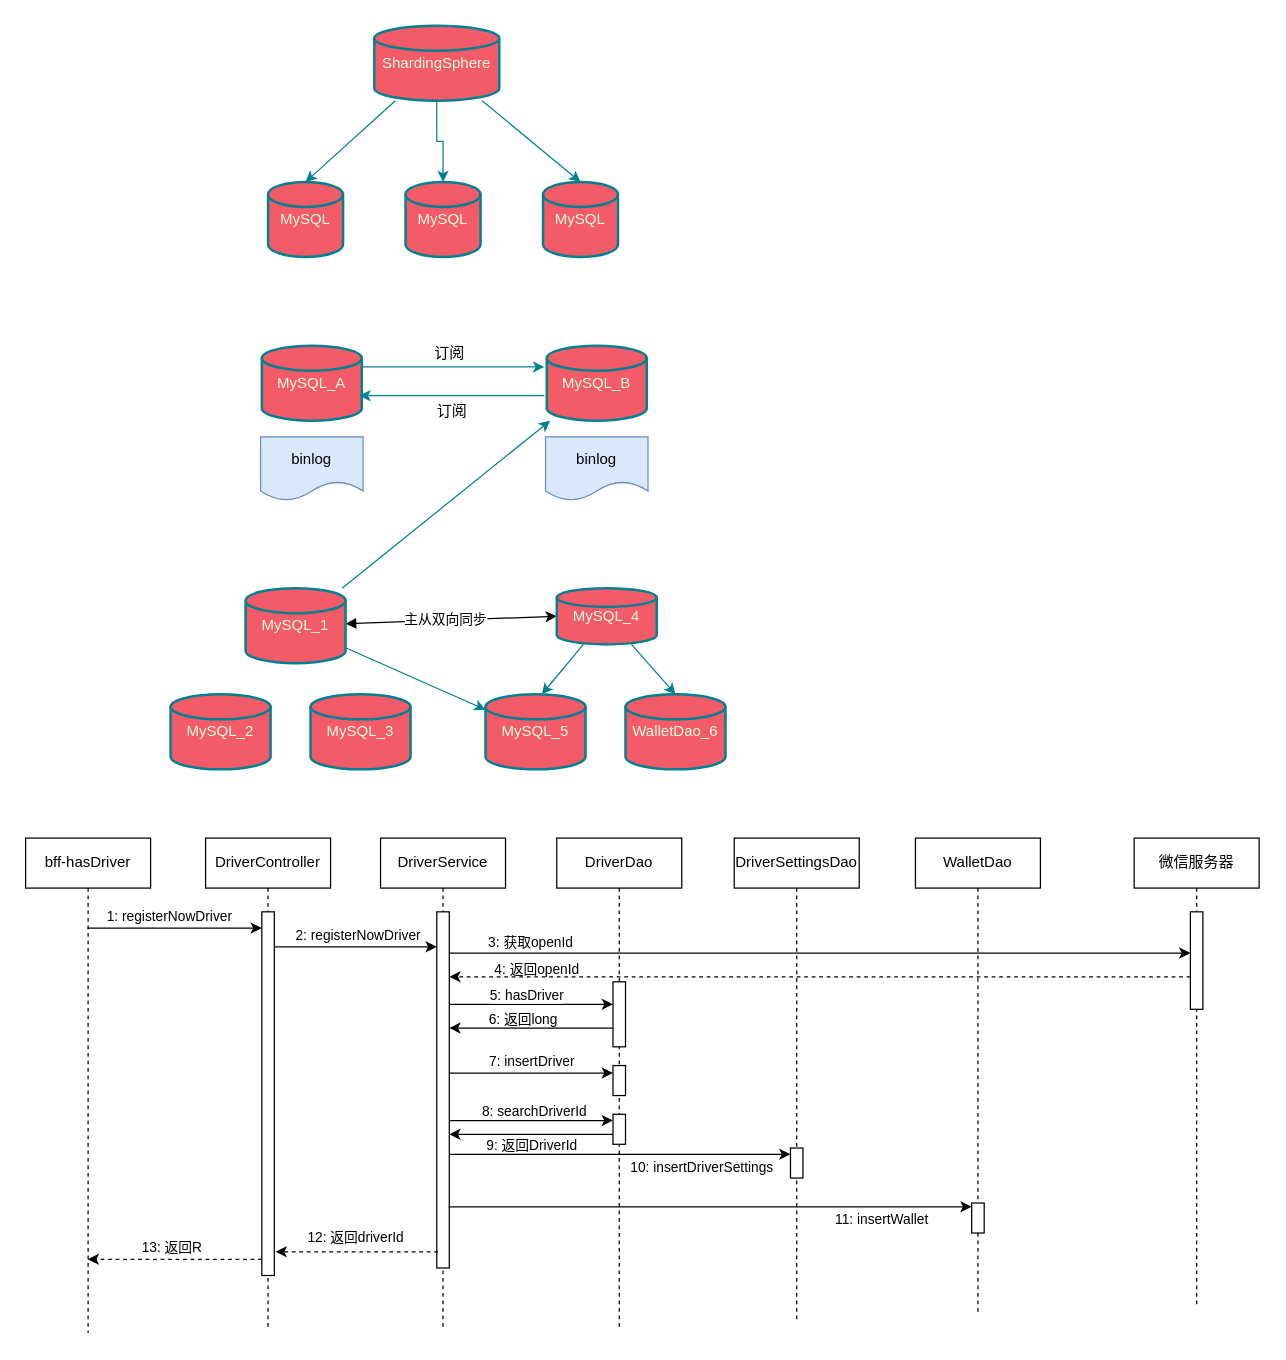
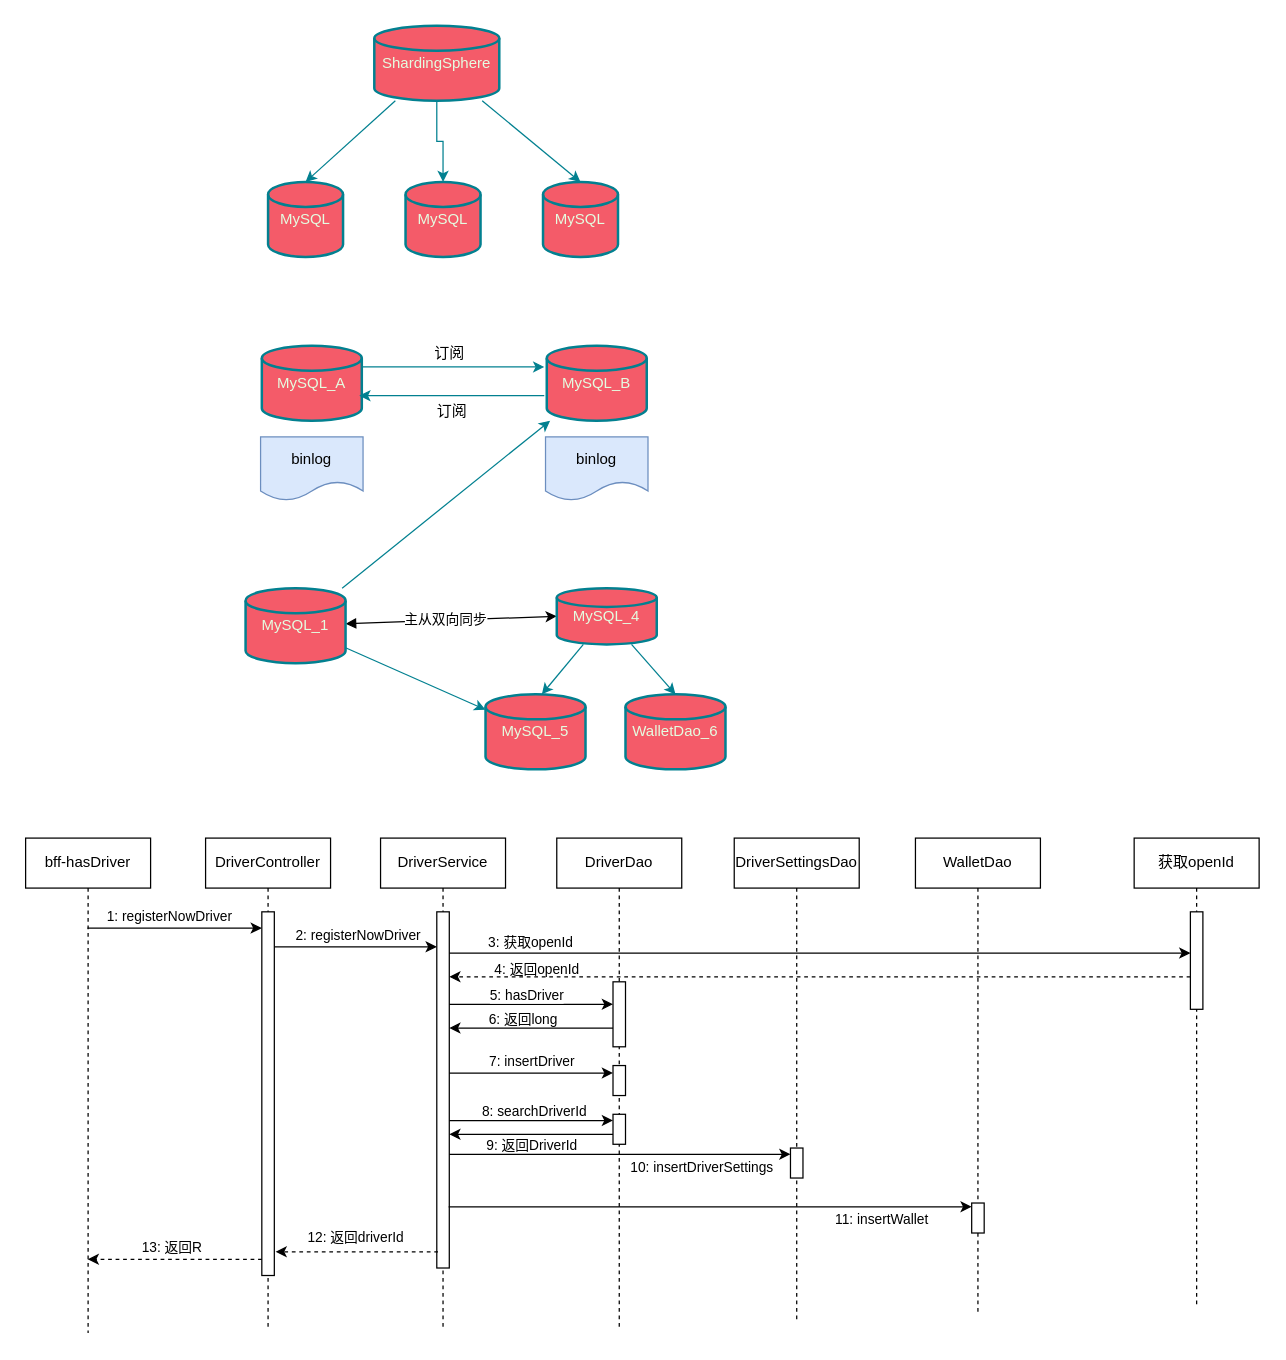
(221, 732) -> none
(361, 732) -> none
(1197, 863) -> (1197, 863)
